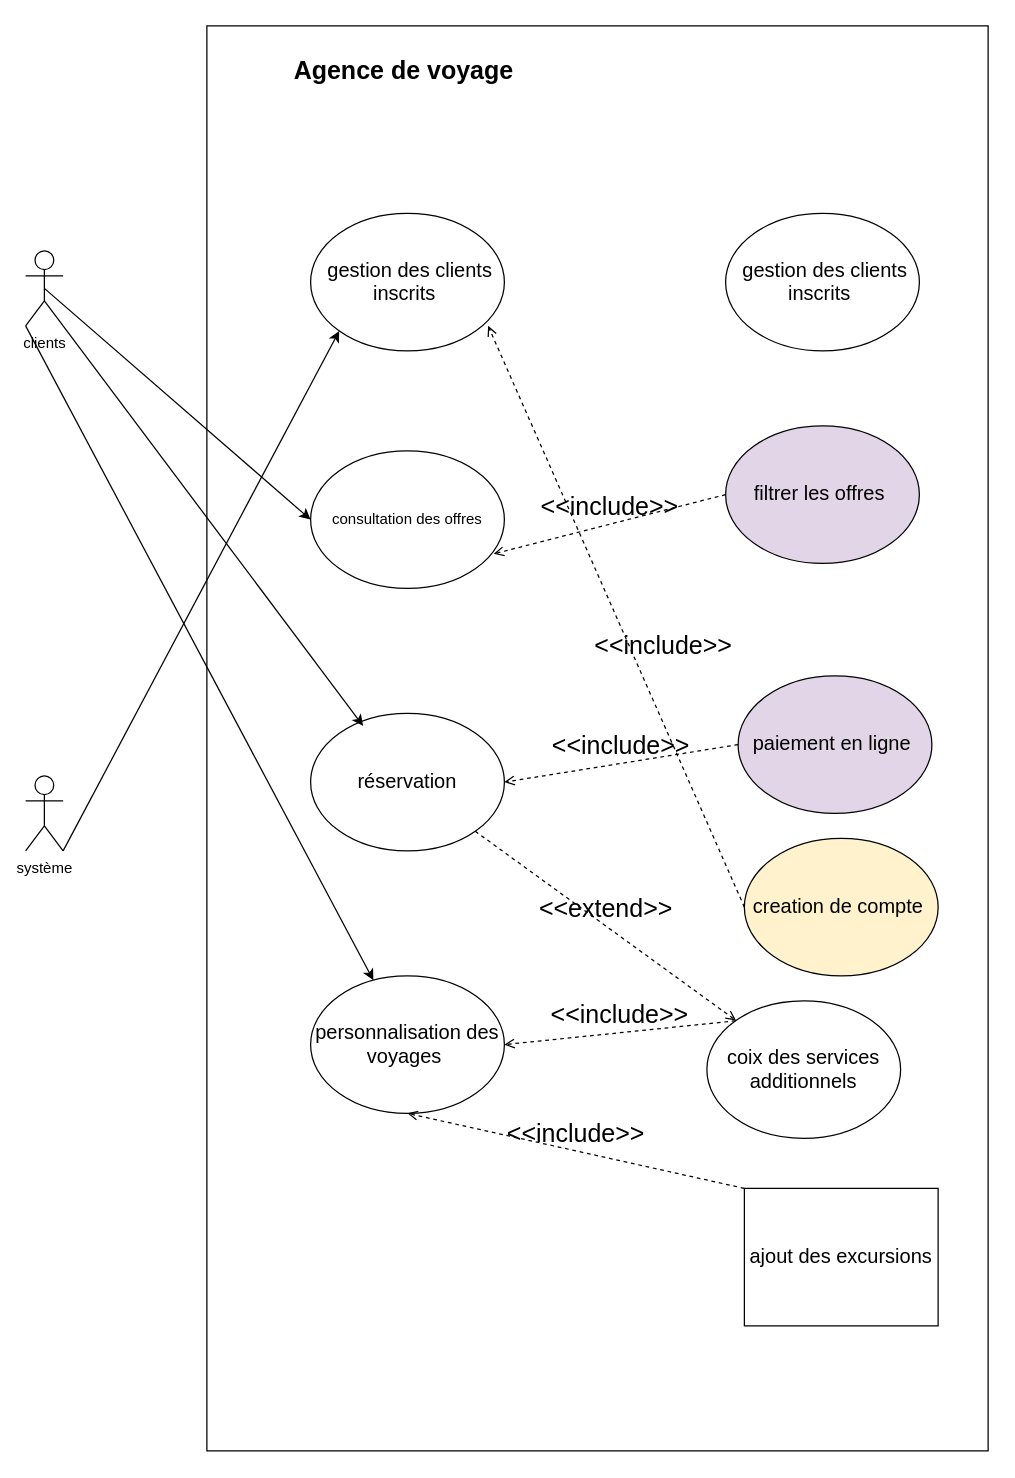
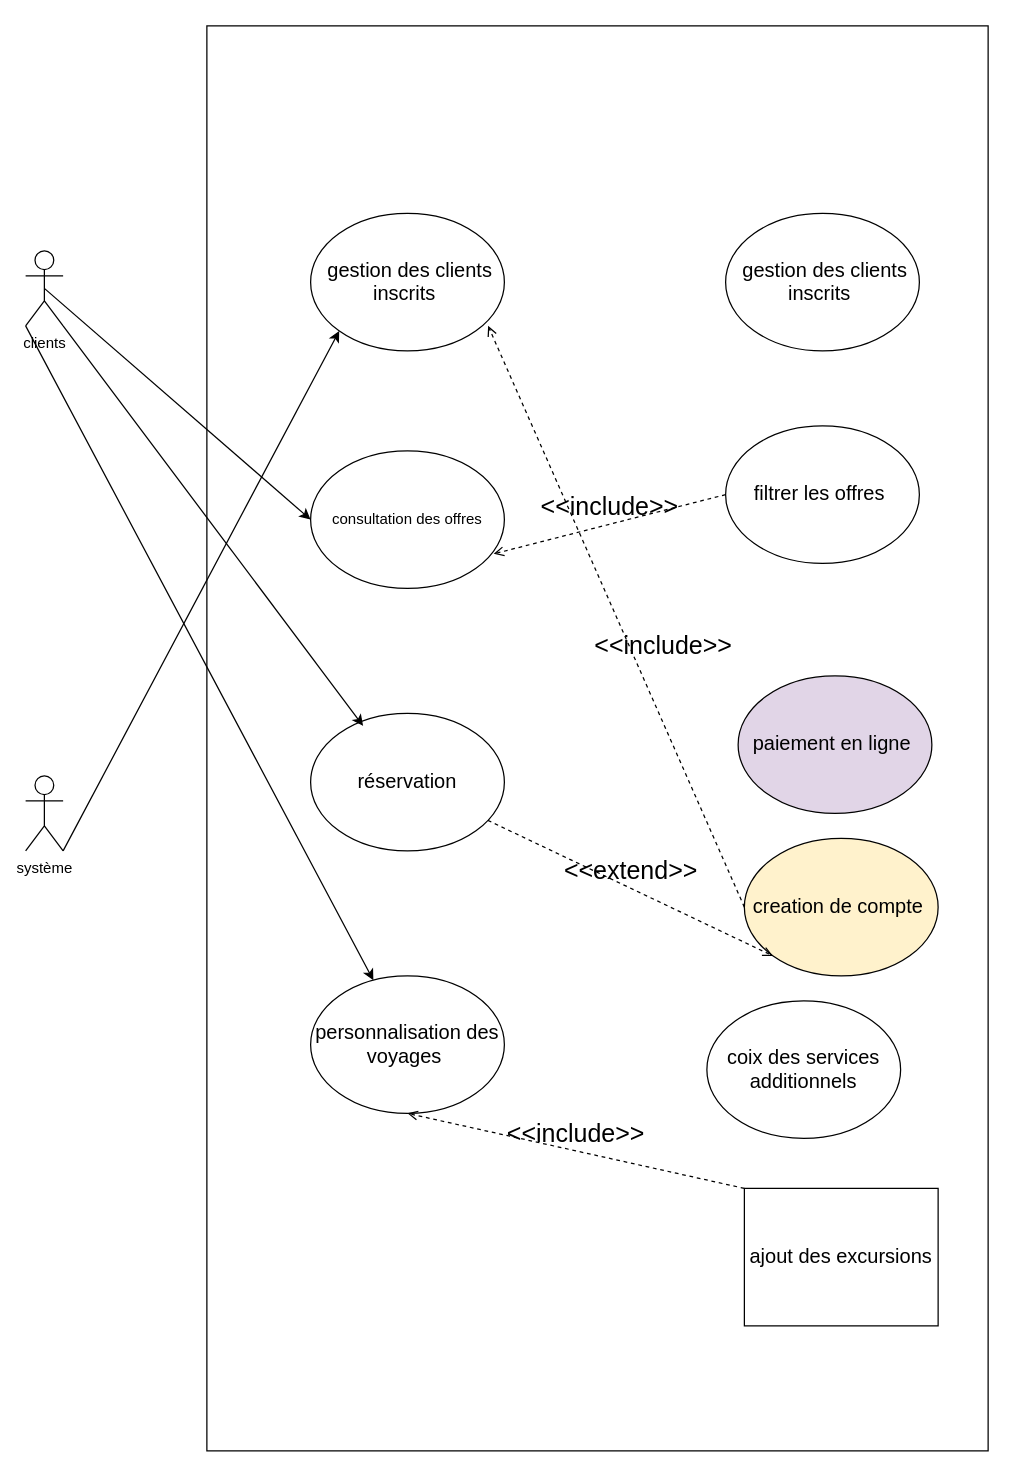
(408, 69) -> none
(823, 494) -> (823, 494)
(623, 763) -> none
(604, 925) -> (629, 887)
(622, 1032) -> none
